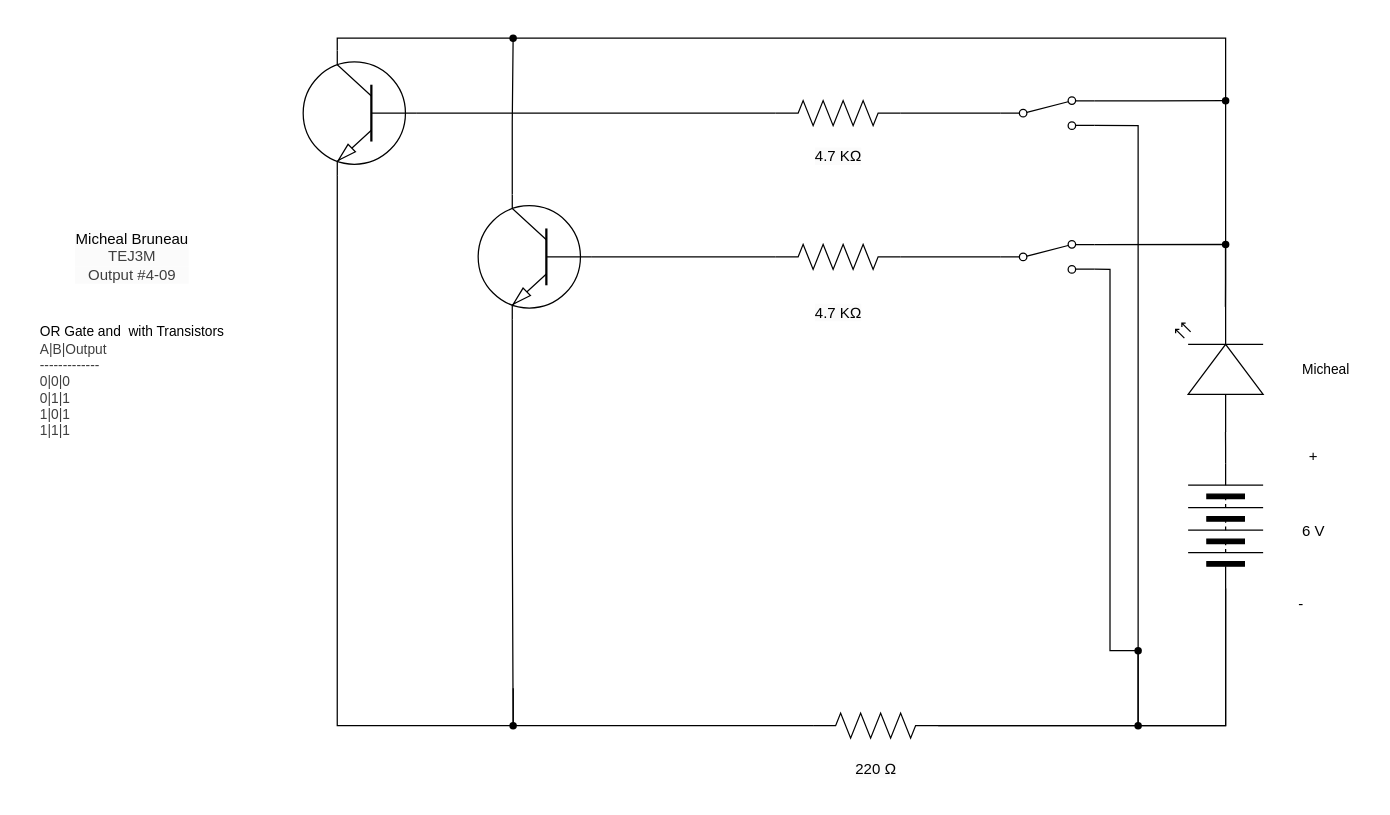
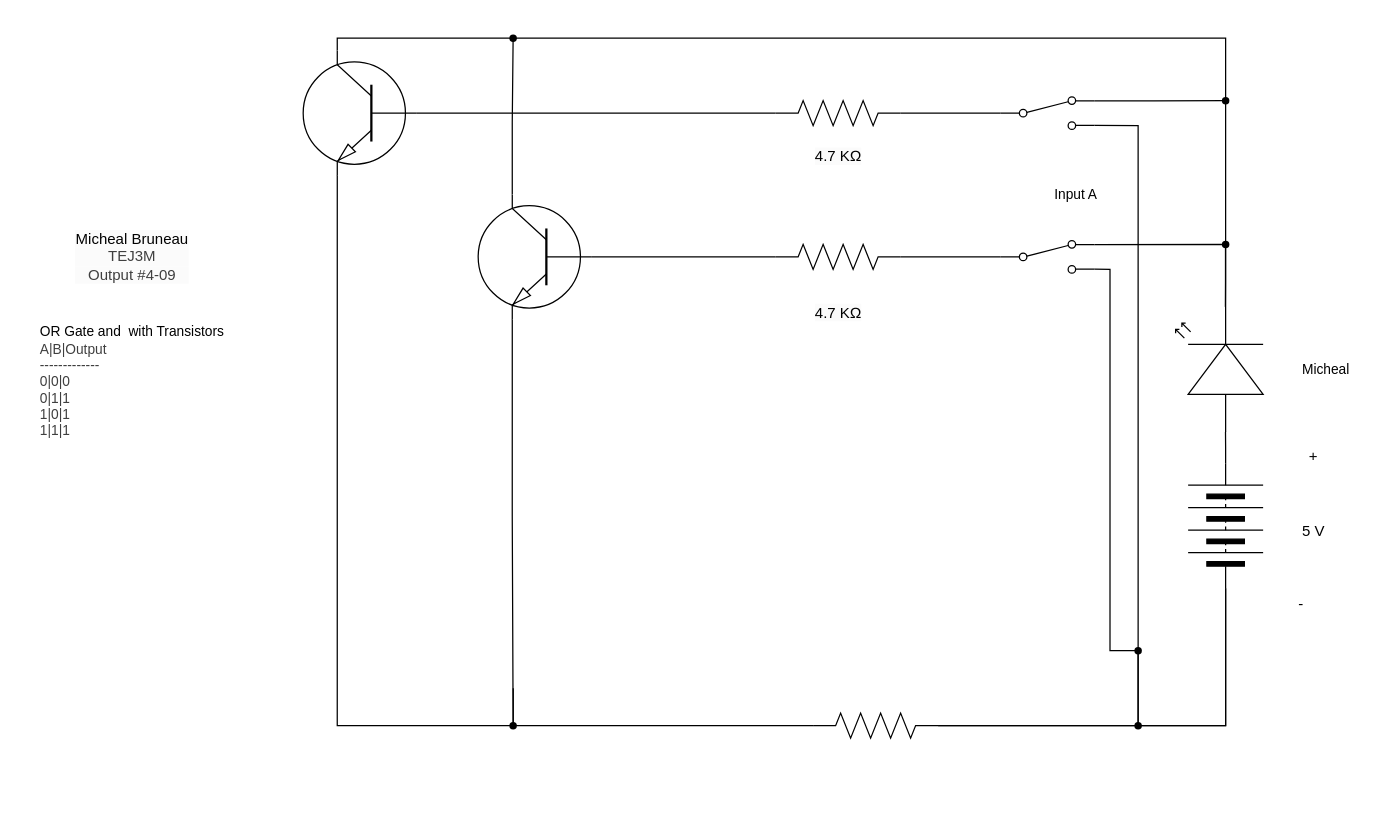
none -> (1076, 194)
(1314, 532) -> (1314, 532)
(876, 769) -> none
